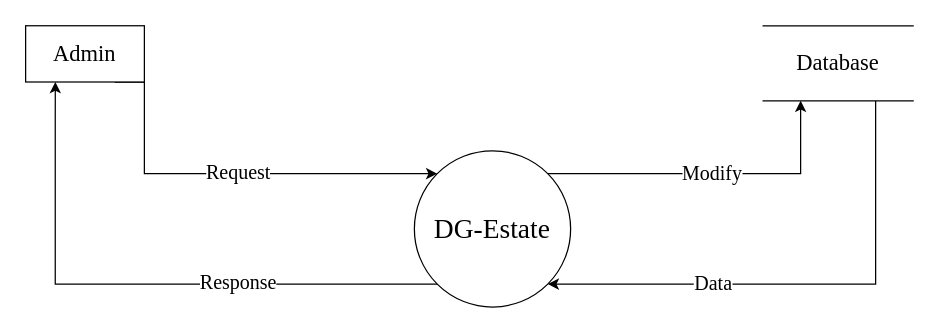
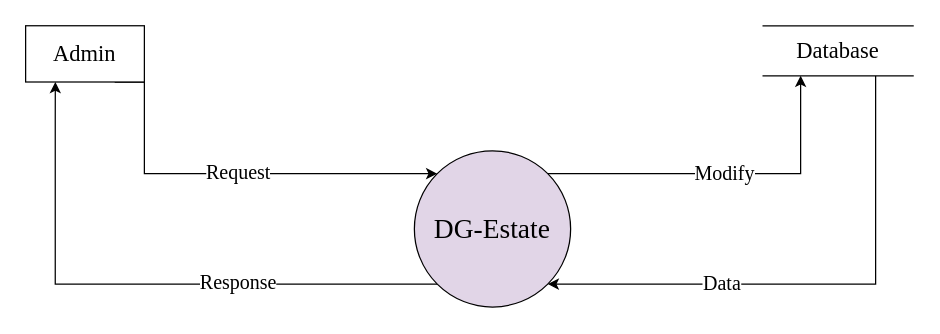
(838, 63) -> (838, 51)
(493, 229) -> (493, 229)
